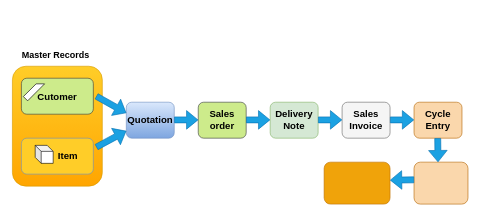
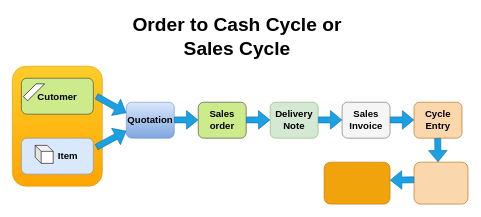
none -> (237, 36)
(56, 54) -> none
(57, 156) -> (57, 156)
